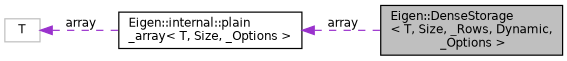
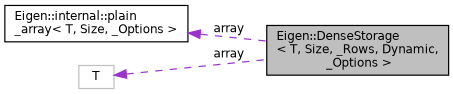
(85, 30) -> (196, 67)
